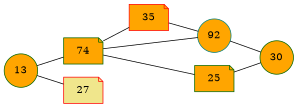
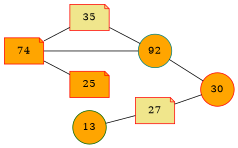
(149, 17) -> (90, 17)
(83, 51) -> (24, 51)
(277, 57) -> (217, 90)
(50, 61) -> none
(247, 67) -> (188, 99)
(214, 79) -> (90, 84)
